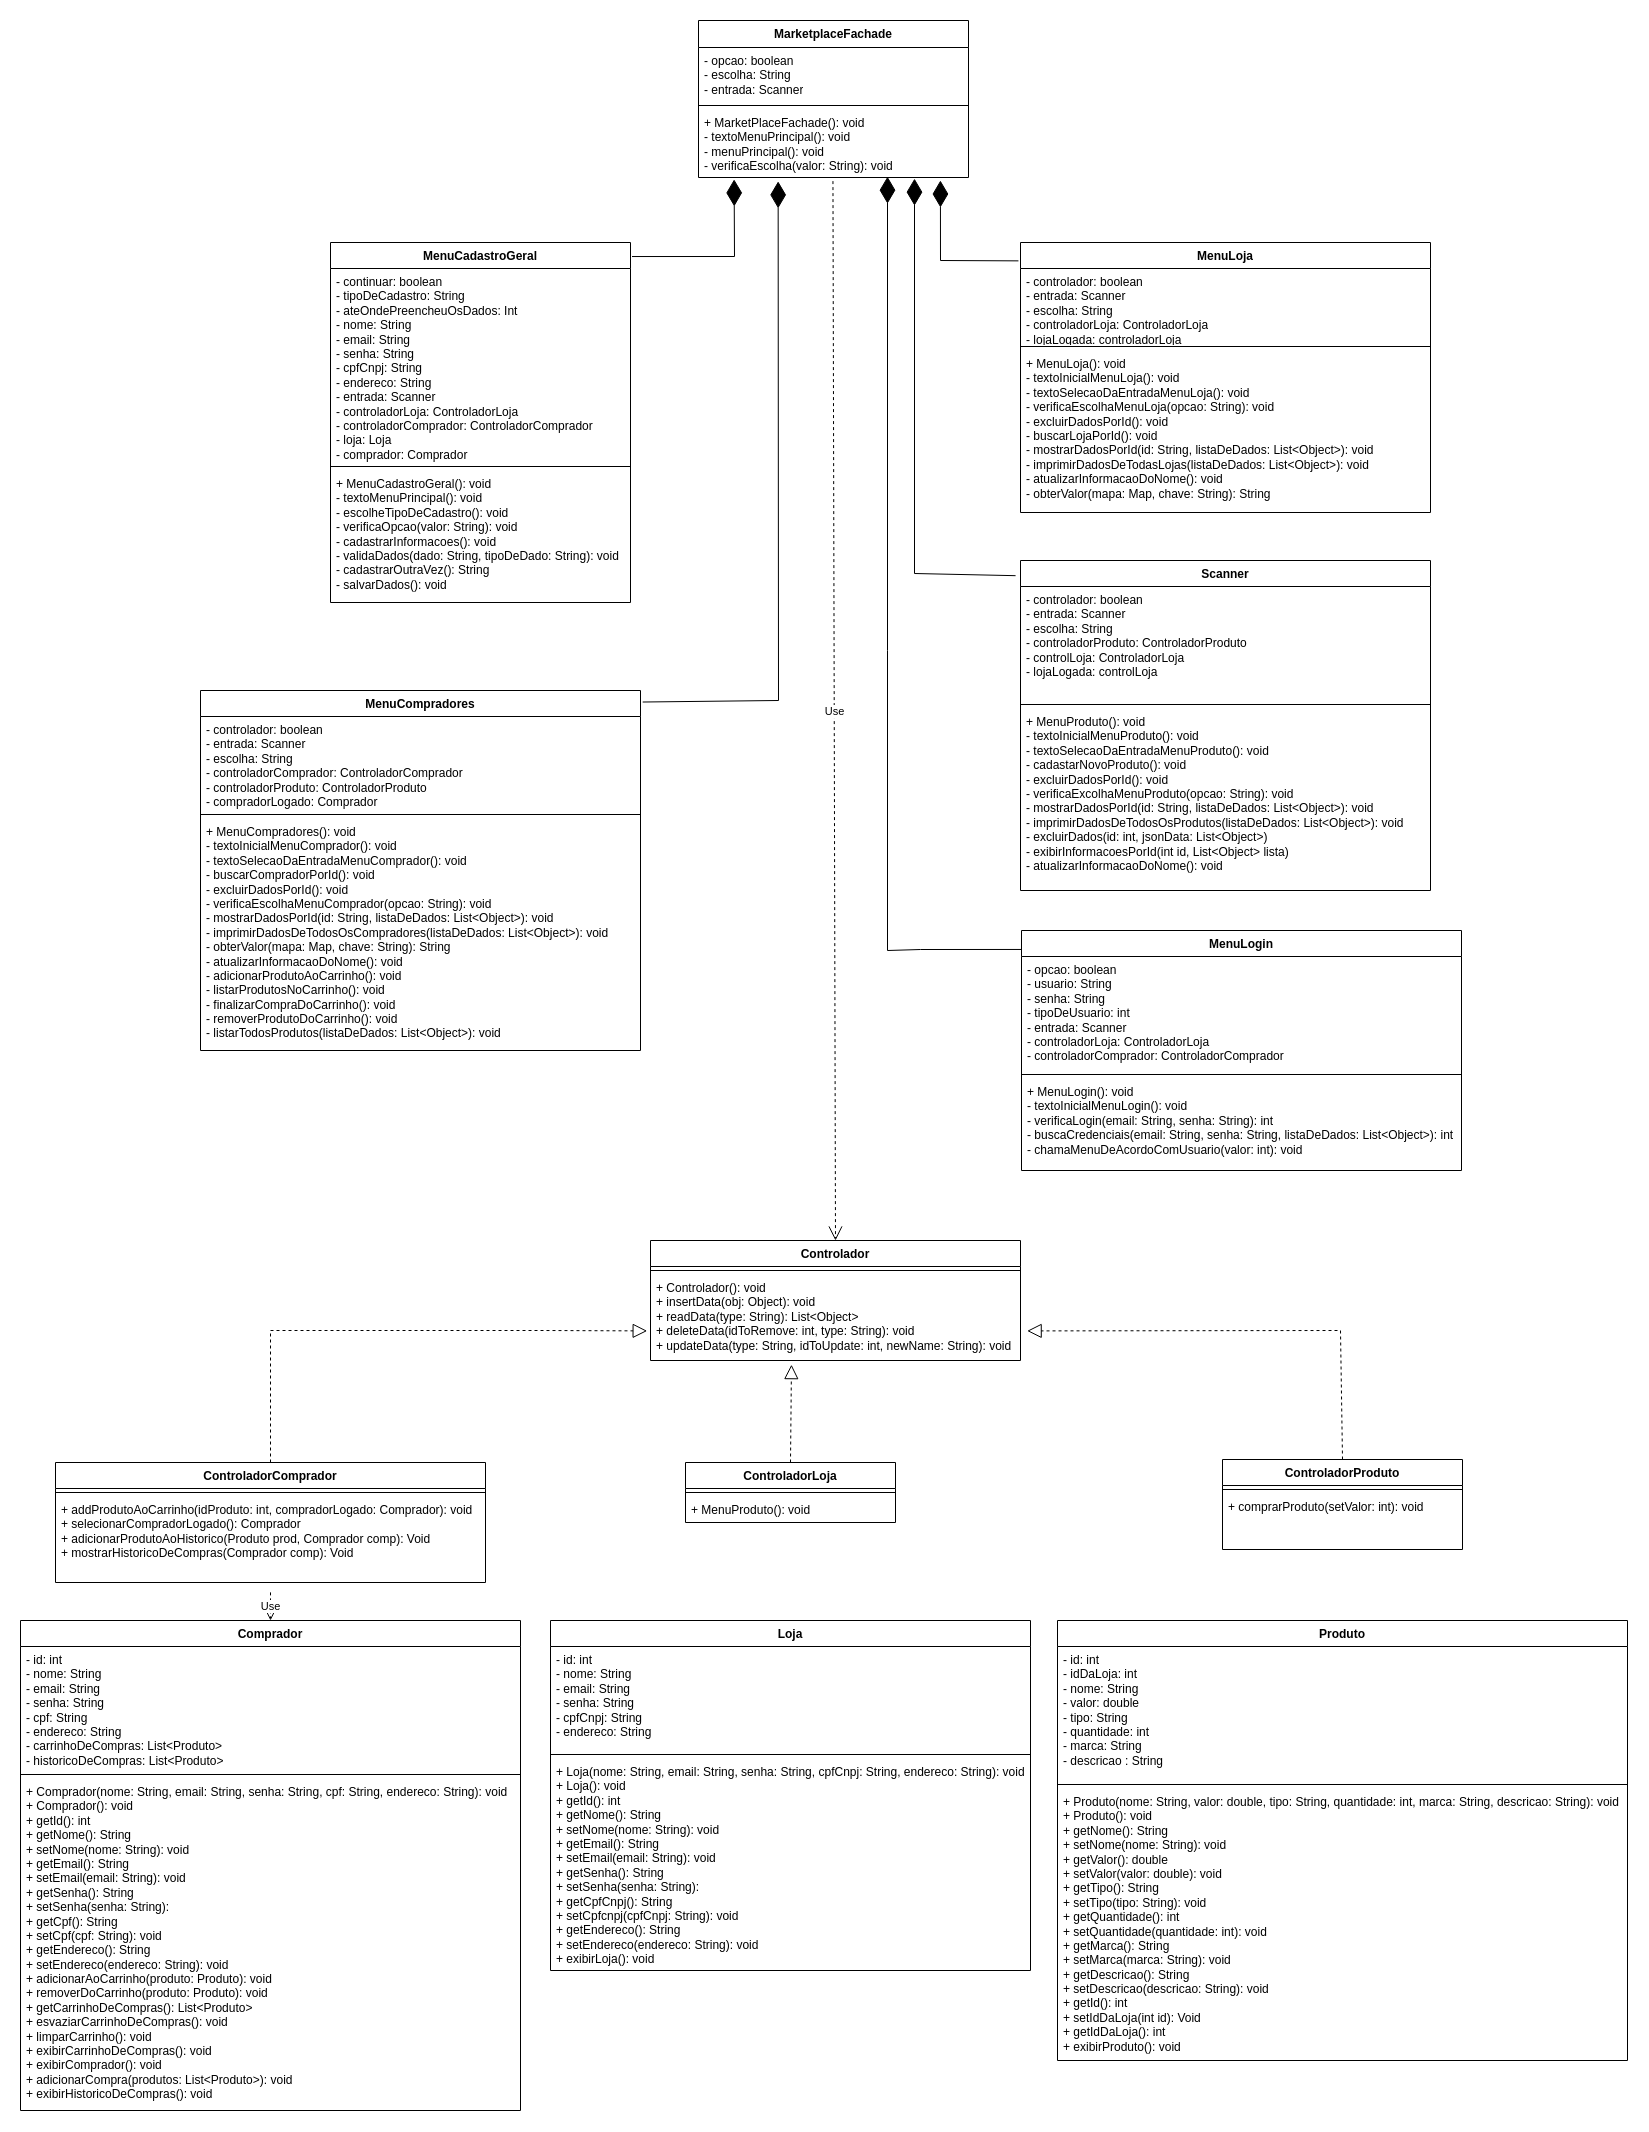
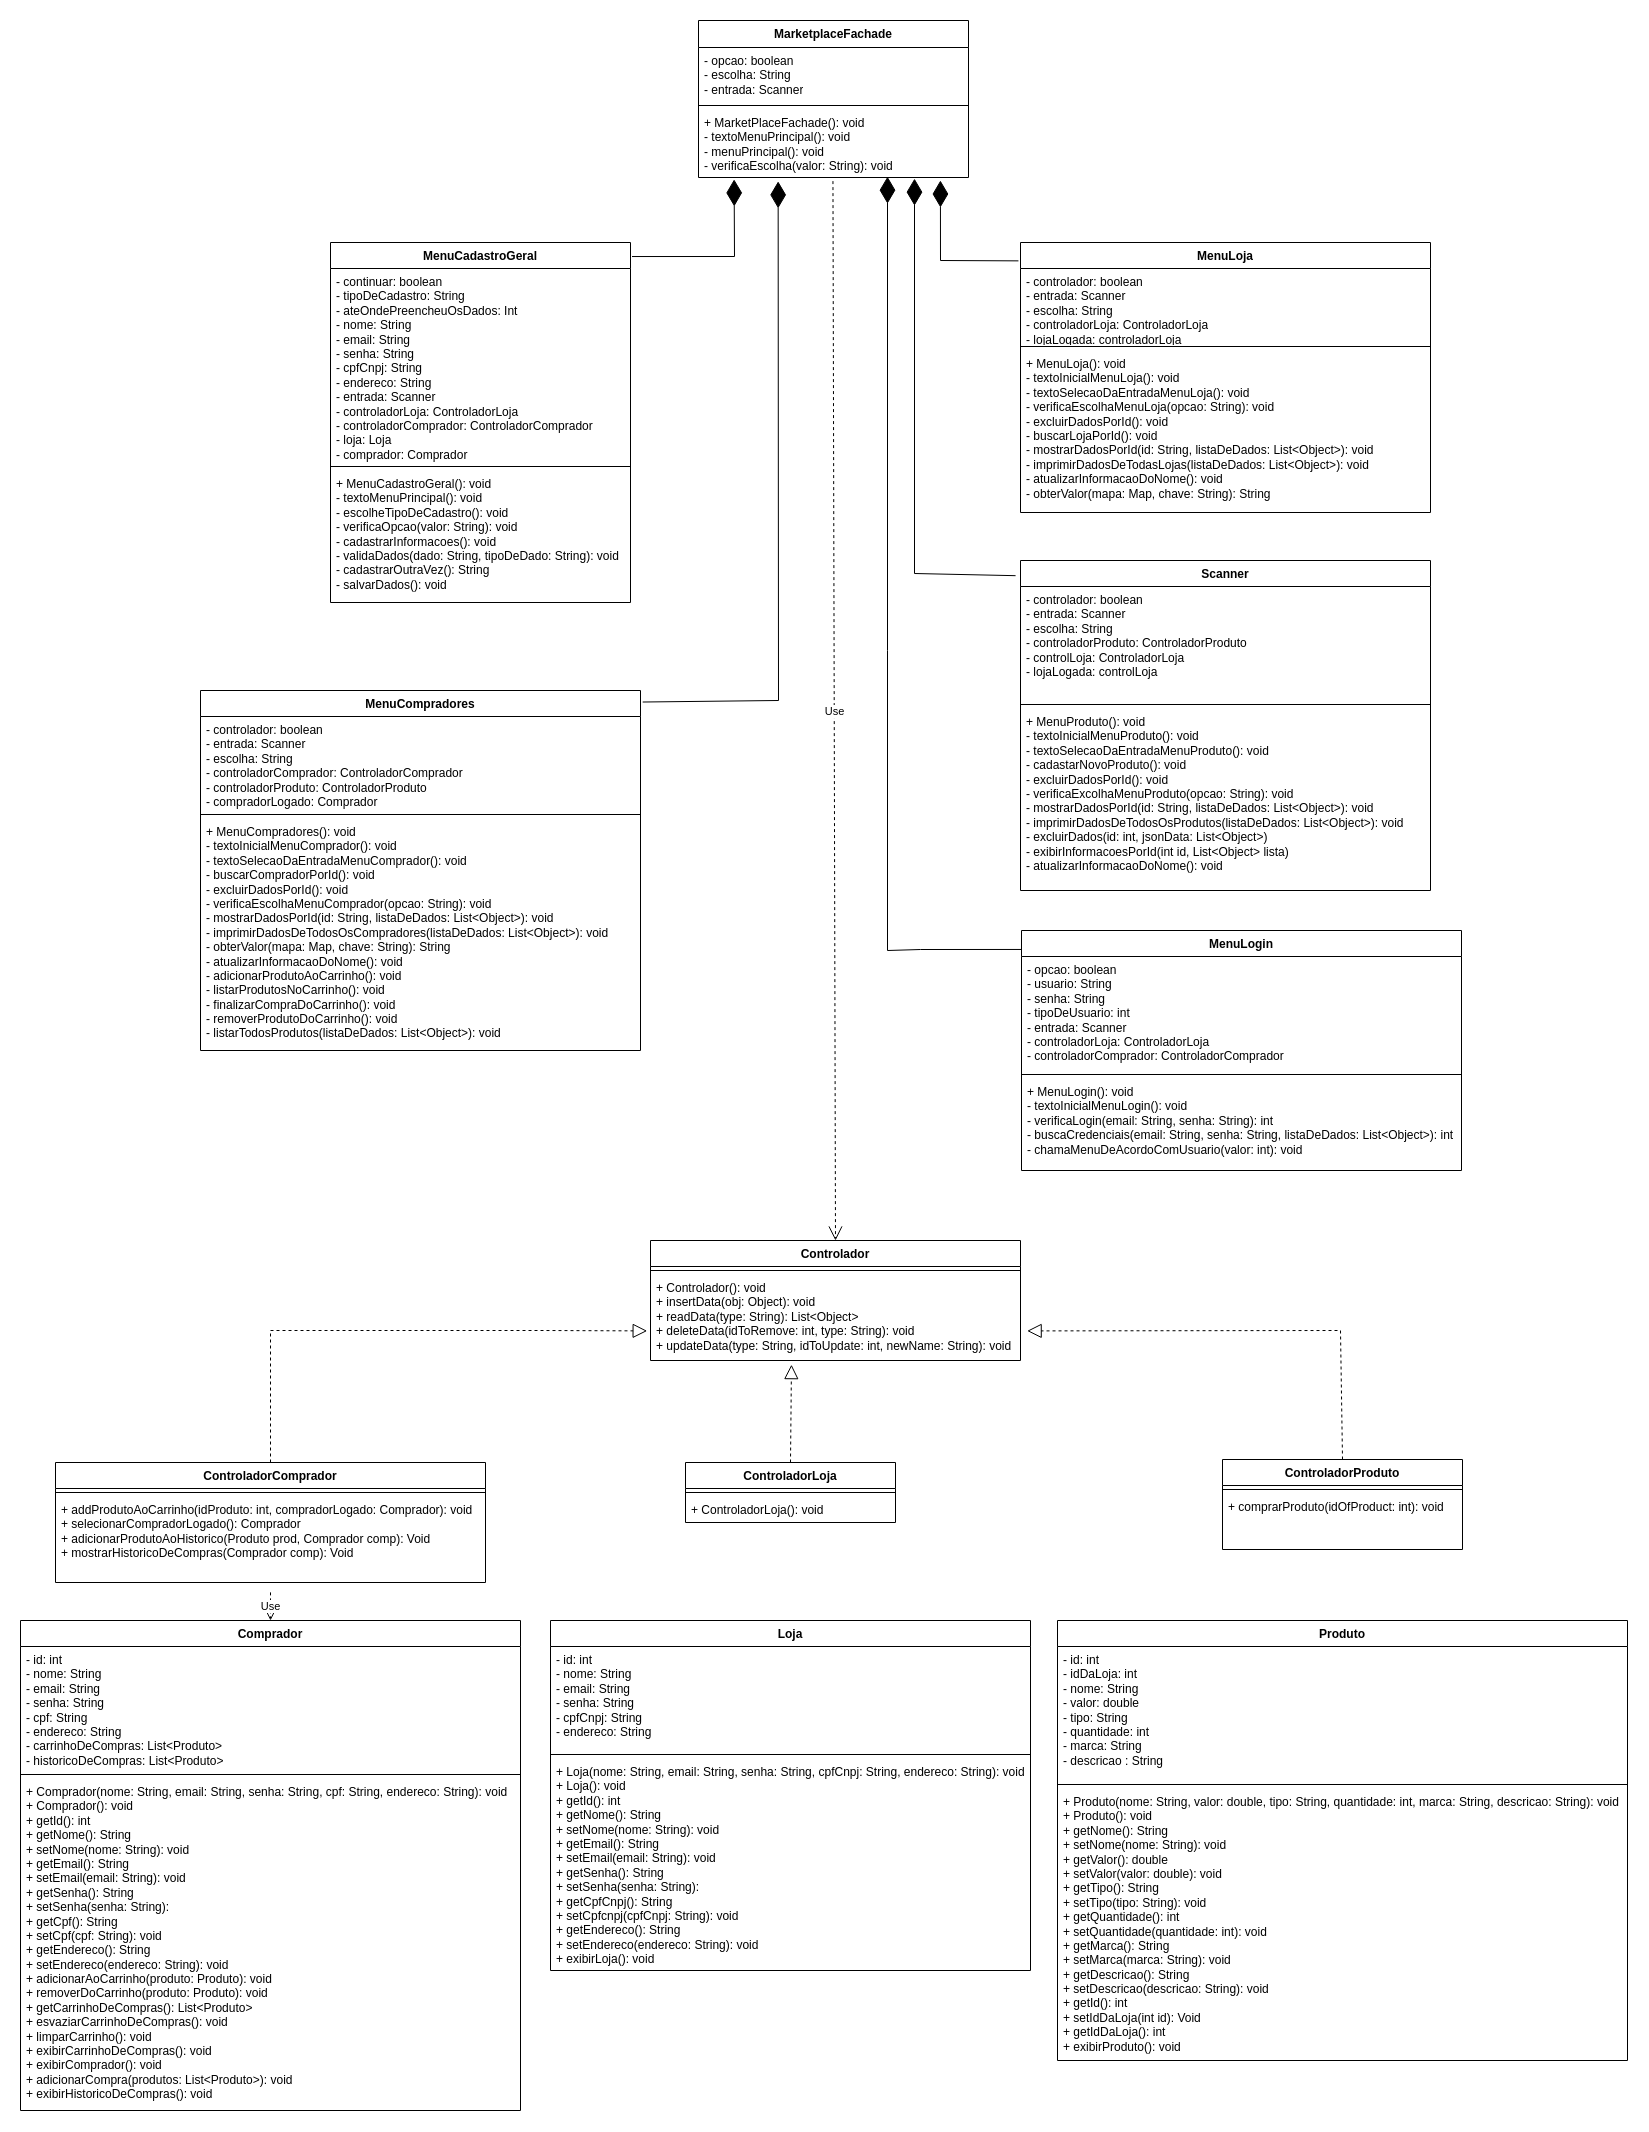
(1340, 1508) -> (1344, 1515)
(756, 1511) -> (768, 1511)
